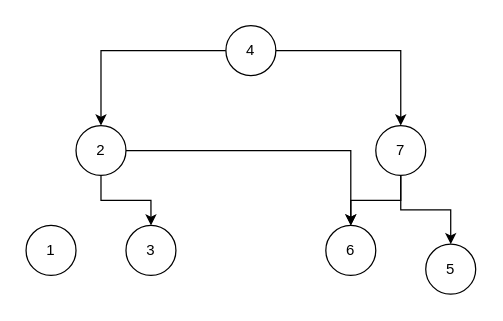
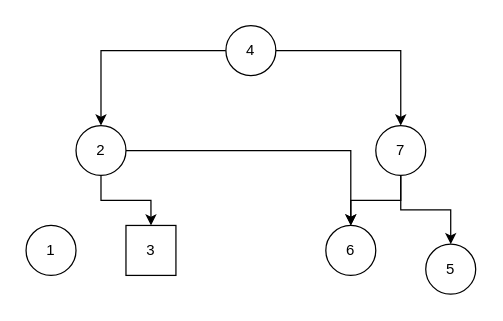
(151, 251) -> (151, 251)
